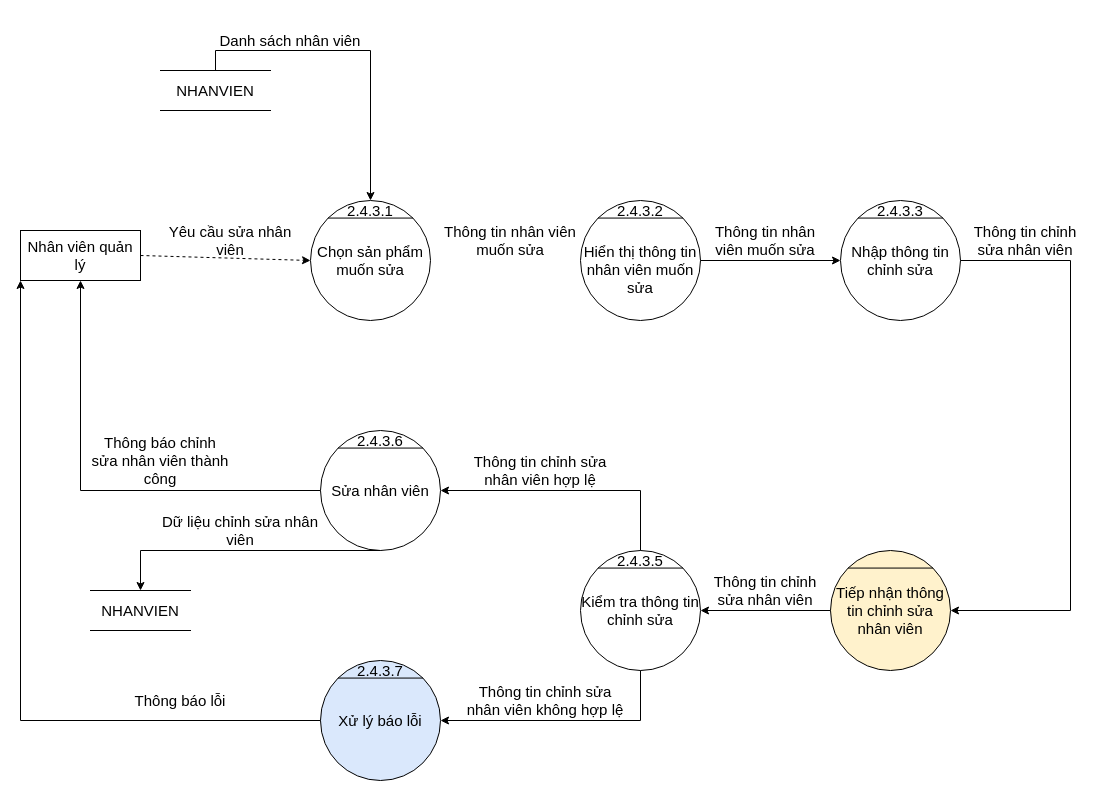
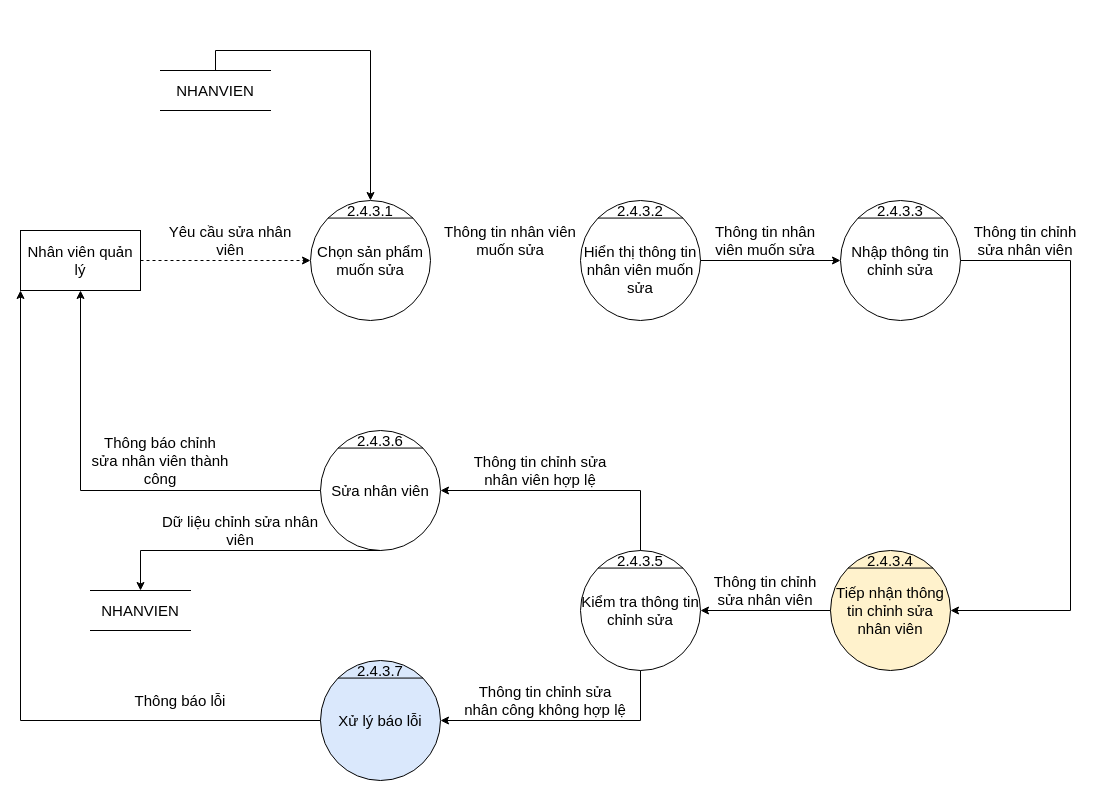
(291, 41) -> none
(81, 256) -> (81, 261)
none -> (891, 561)
(546, 701) -> (546, 701)
